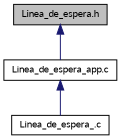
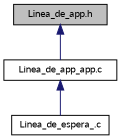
(60, 15) -> (60, 15)
(60, 70) -> (60, 70)
